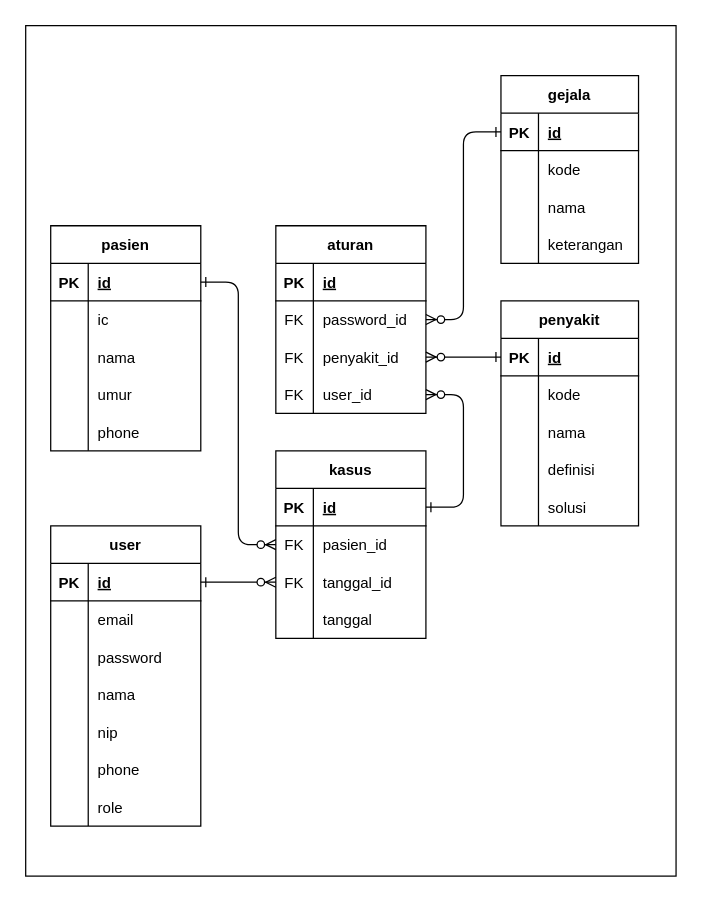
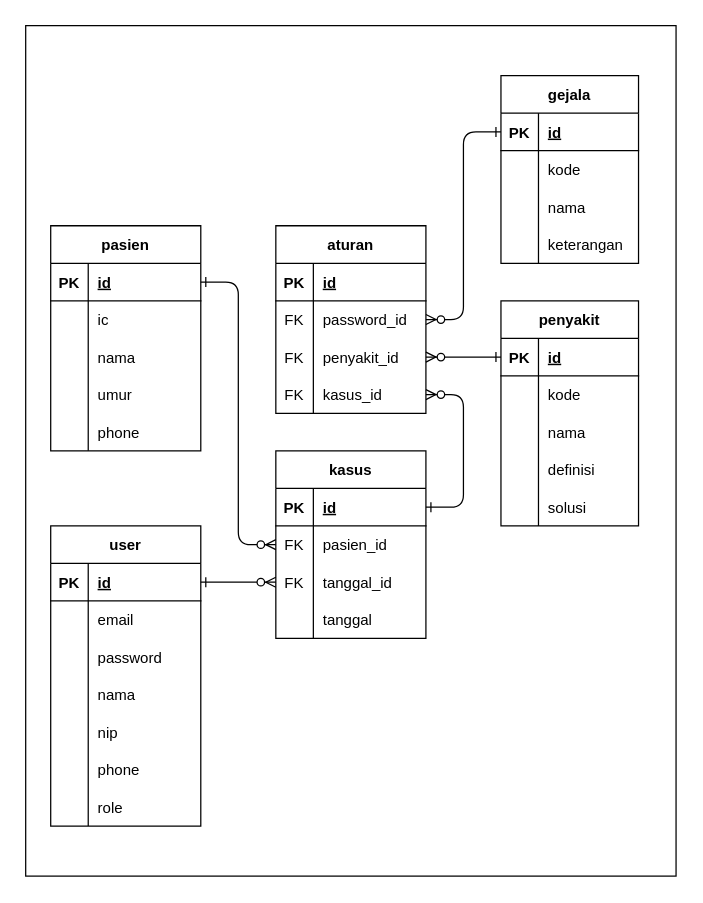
(350, 395) -> (354, 395)
